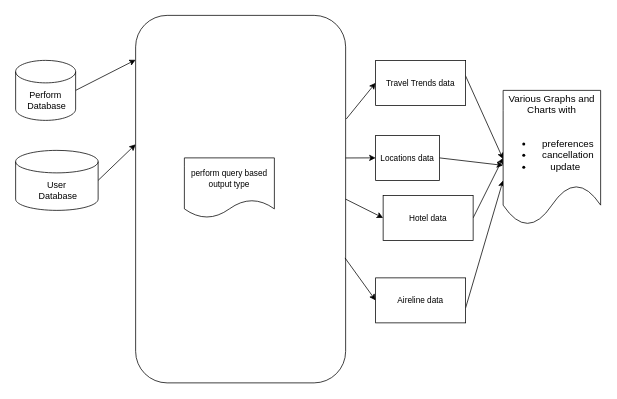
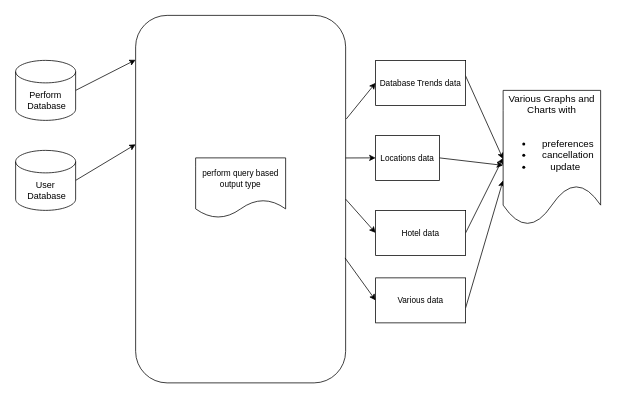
(420, 83) -> (420, 83)
(57, 180) -> (45, 180)
(229, 188) -> (240, 188)
(428, 218) -> (420, 233)
(420, 300) -> (420, 300)
